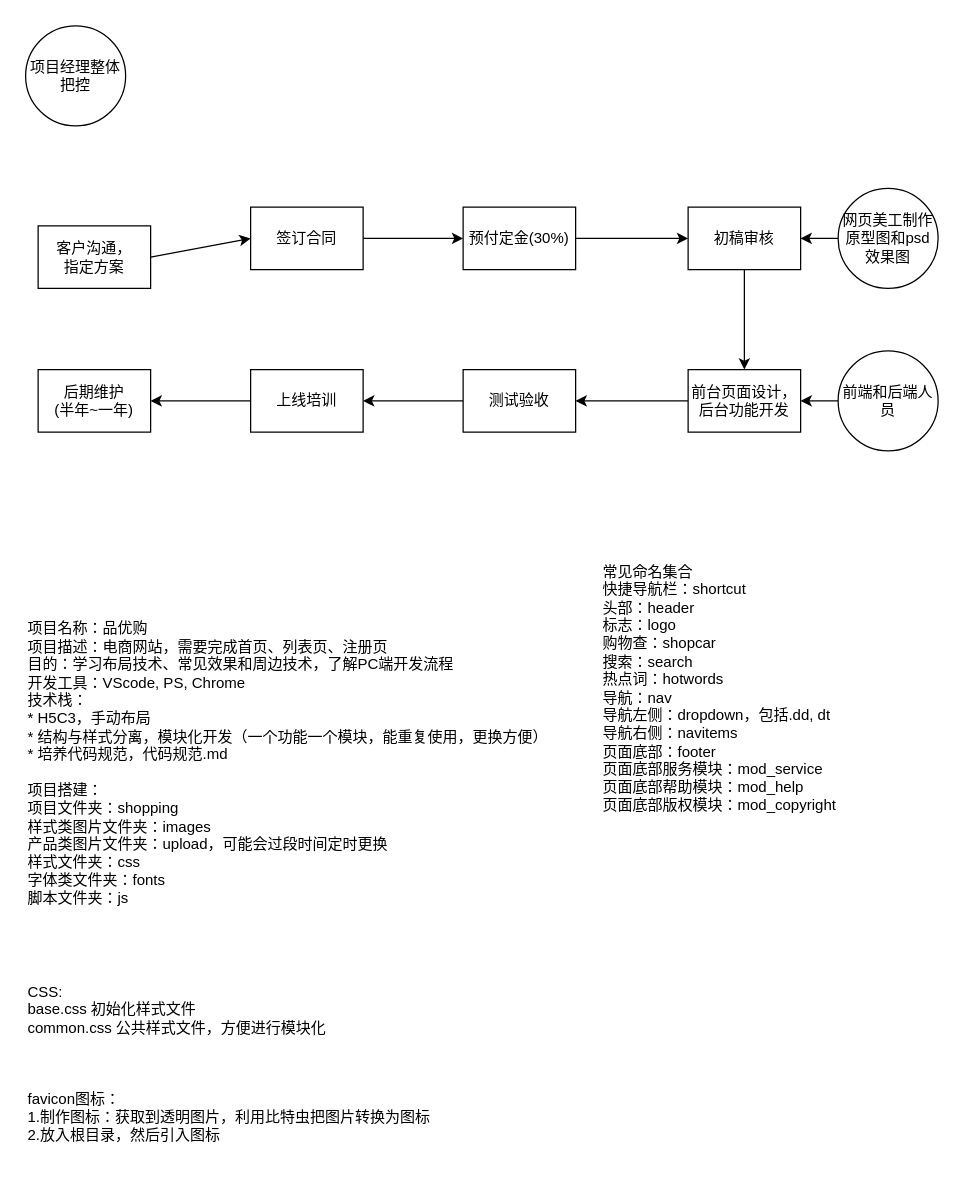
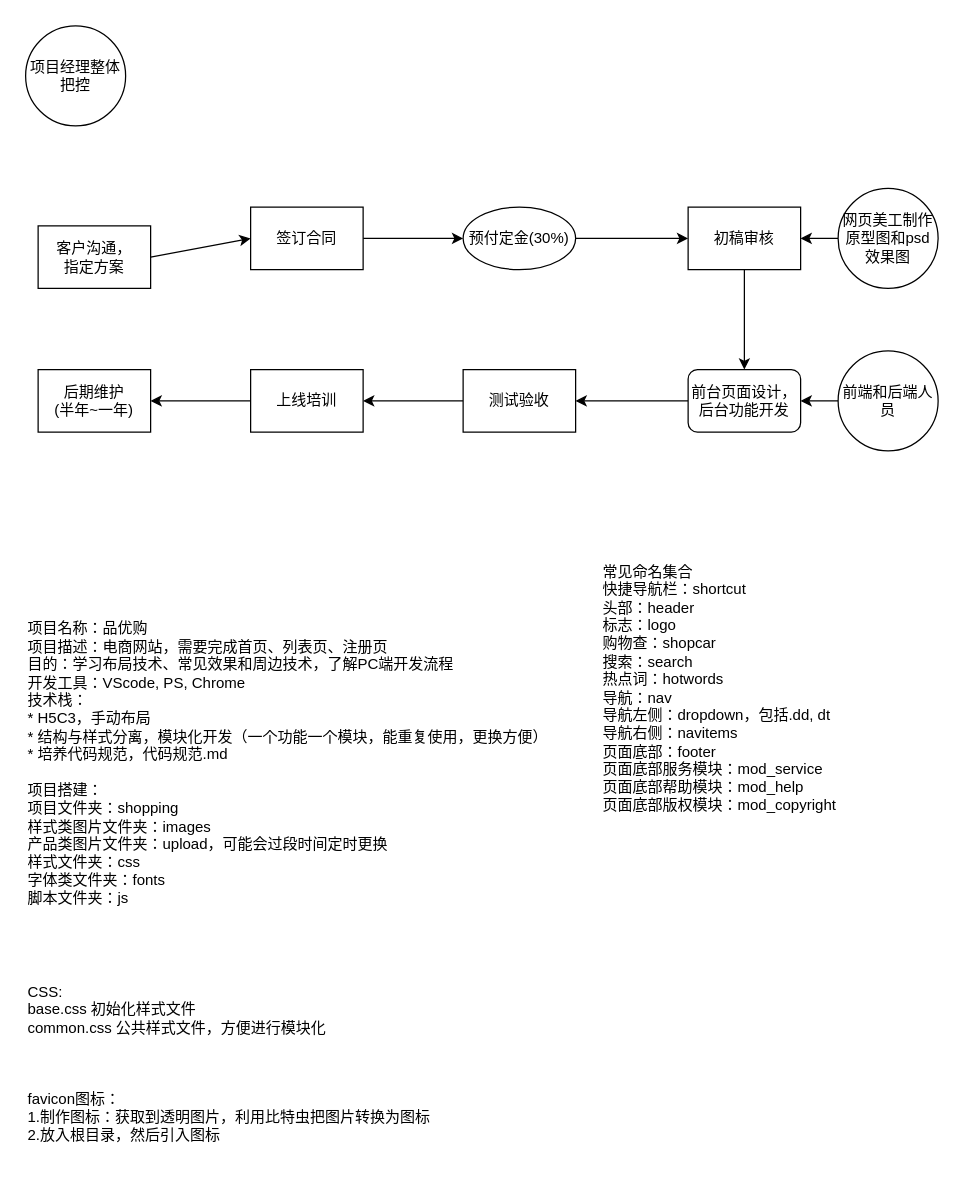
(519, 238) -> (519, 238)
(744, 401) -> (744, 401)
